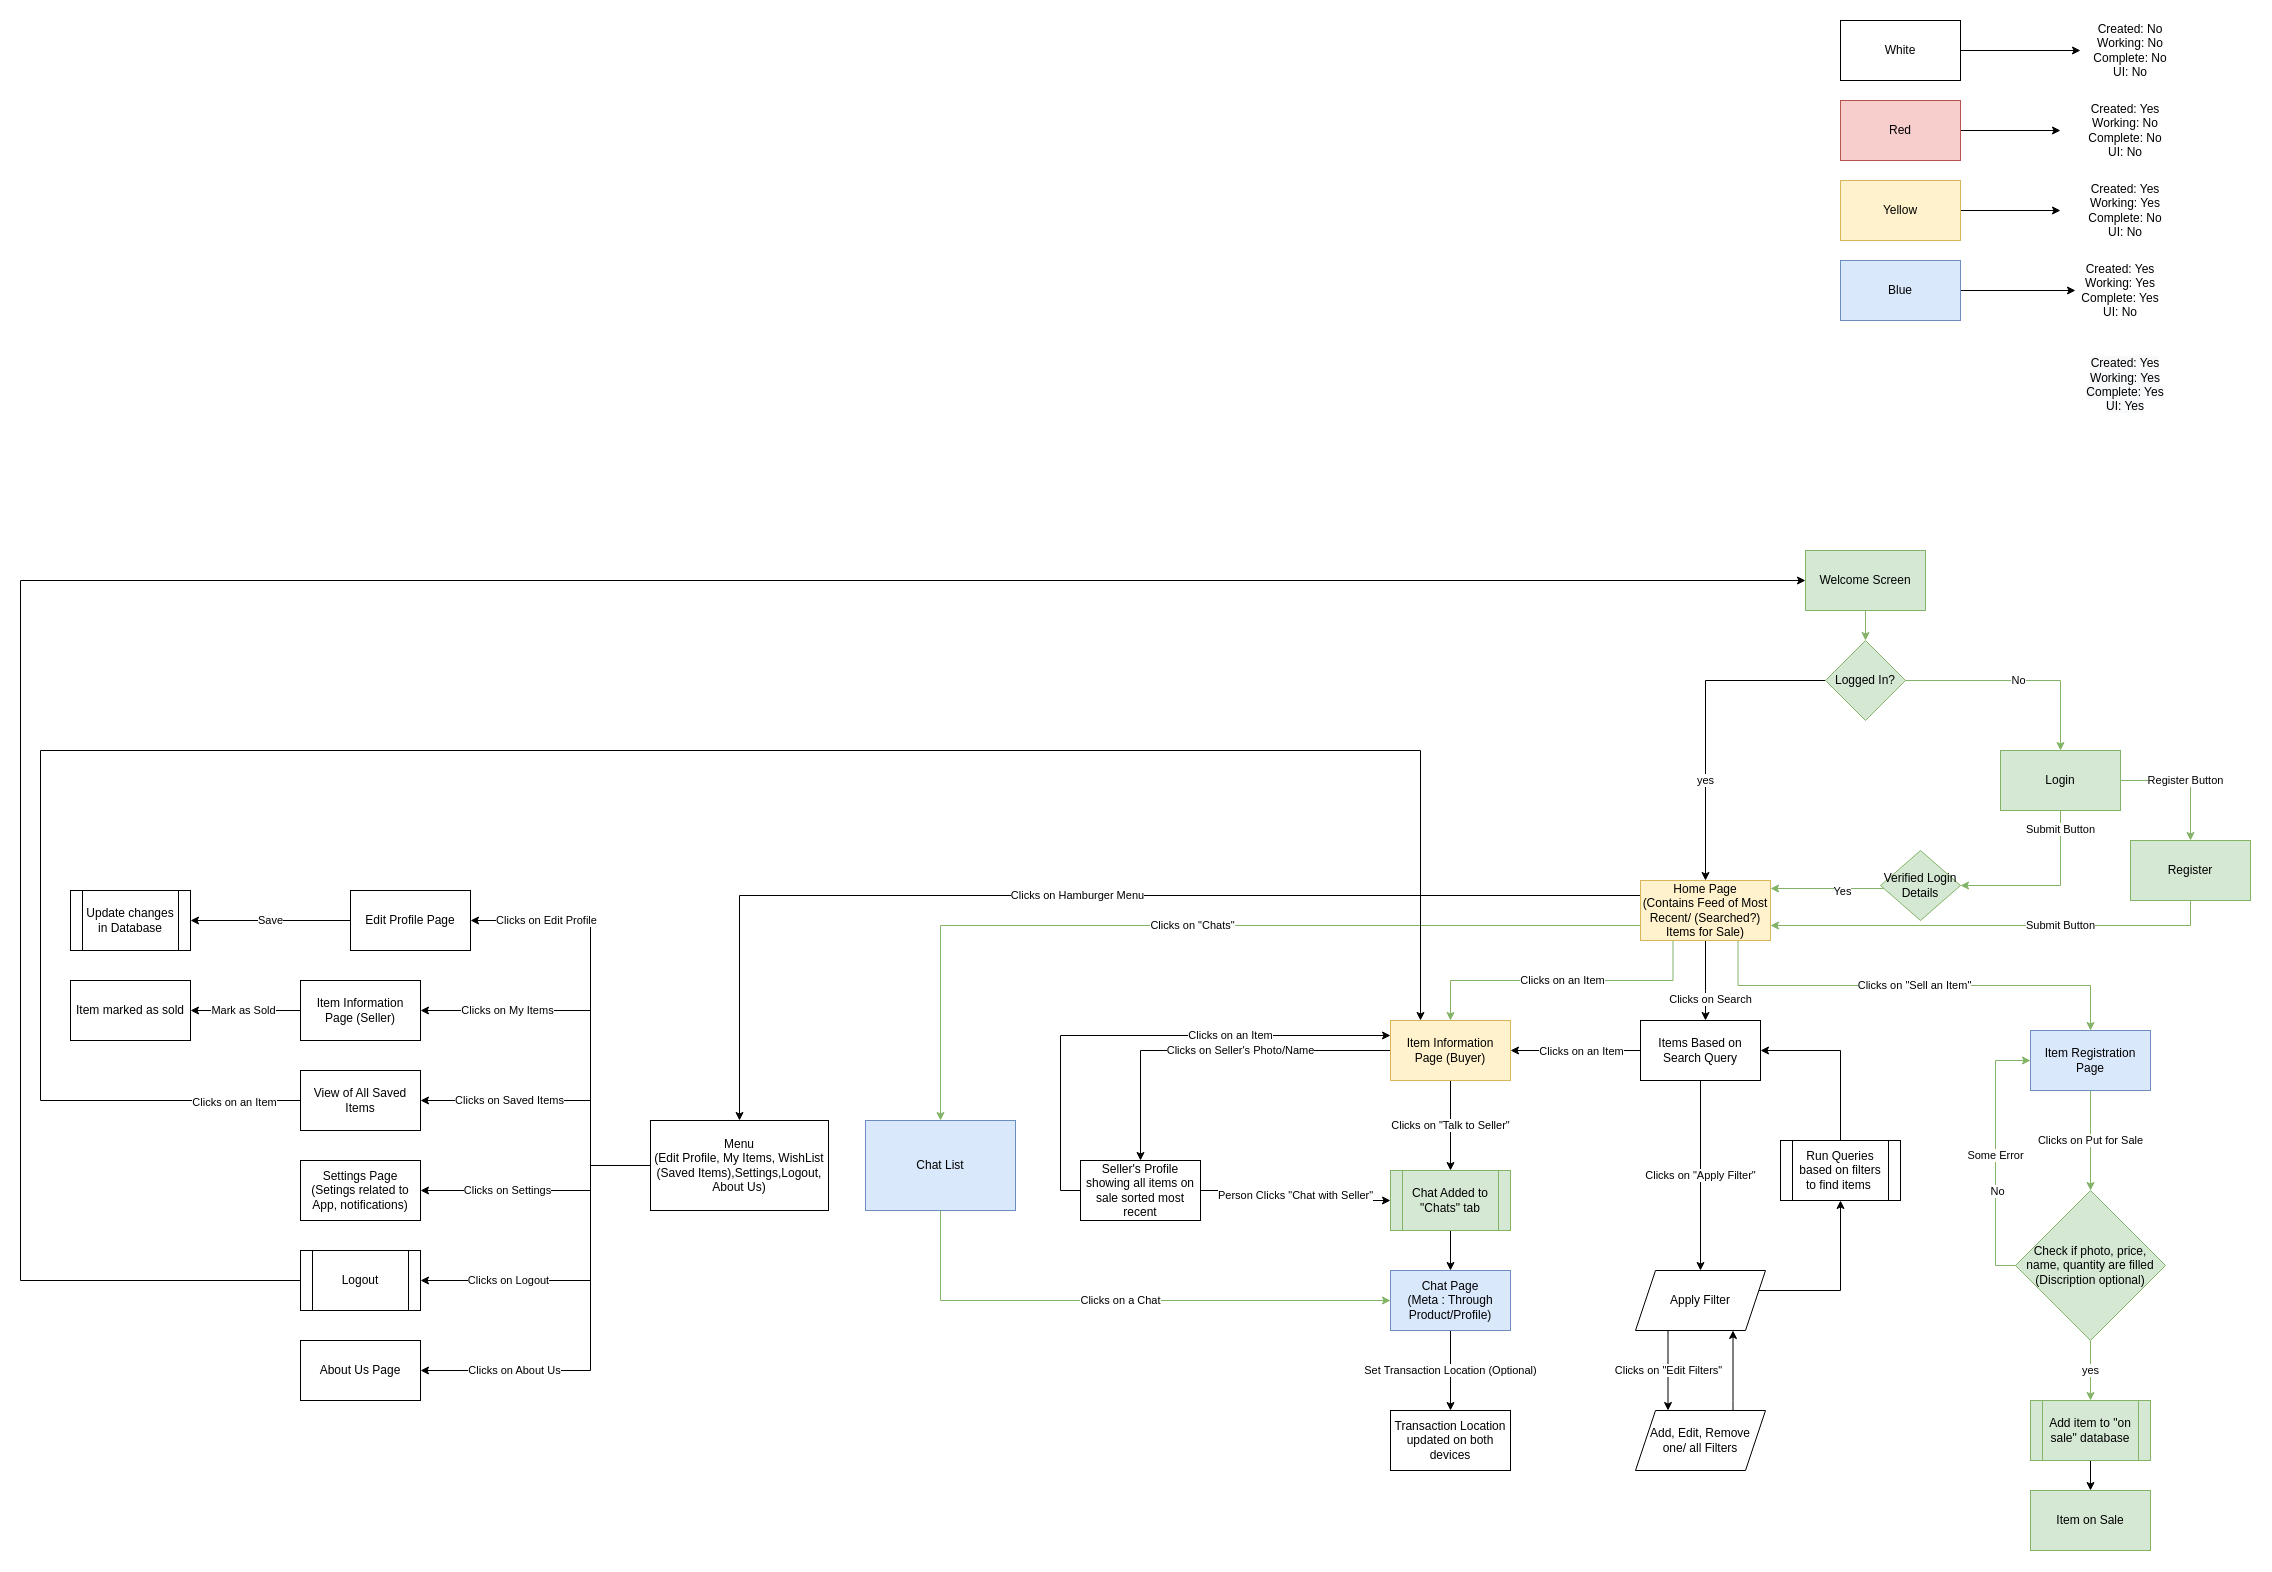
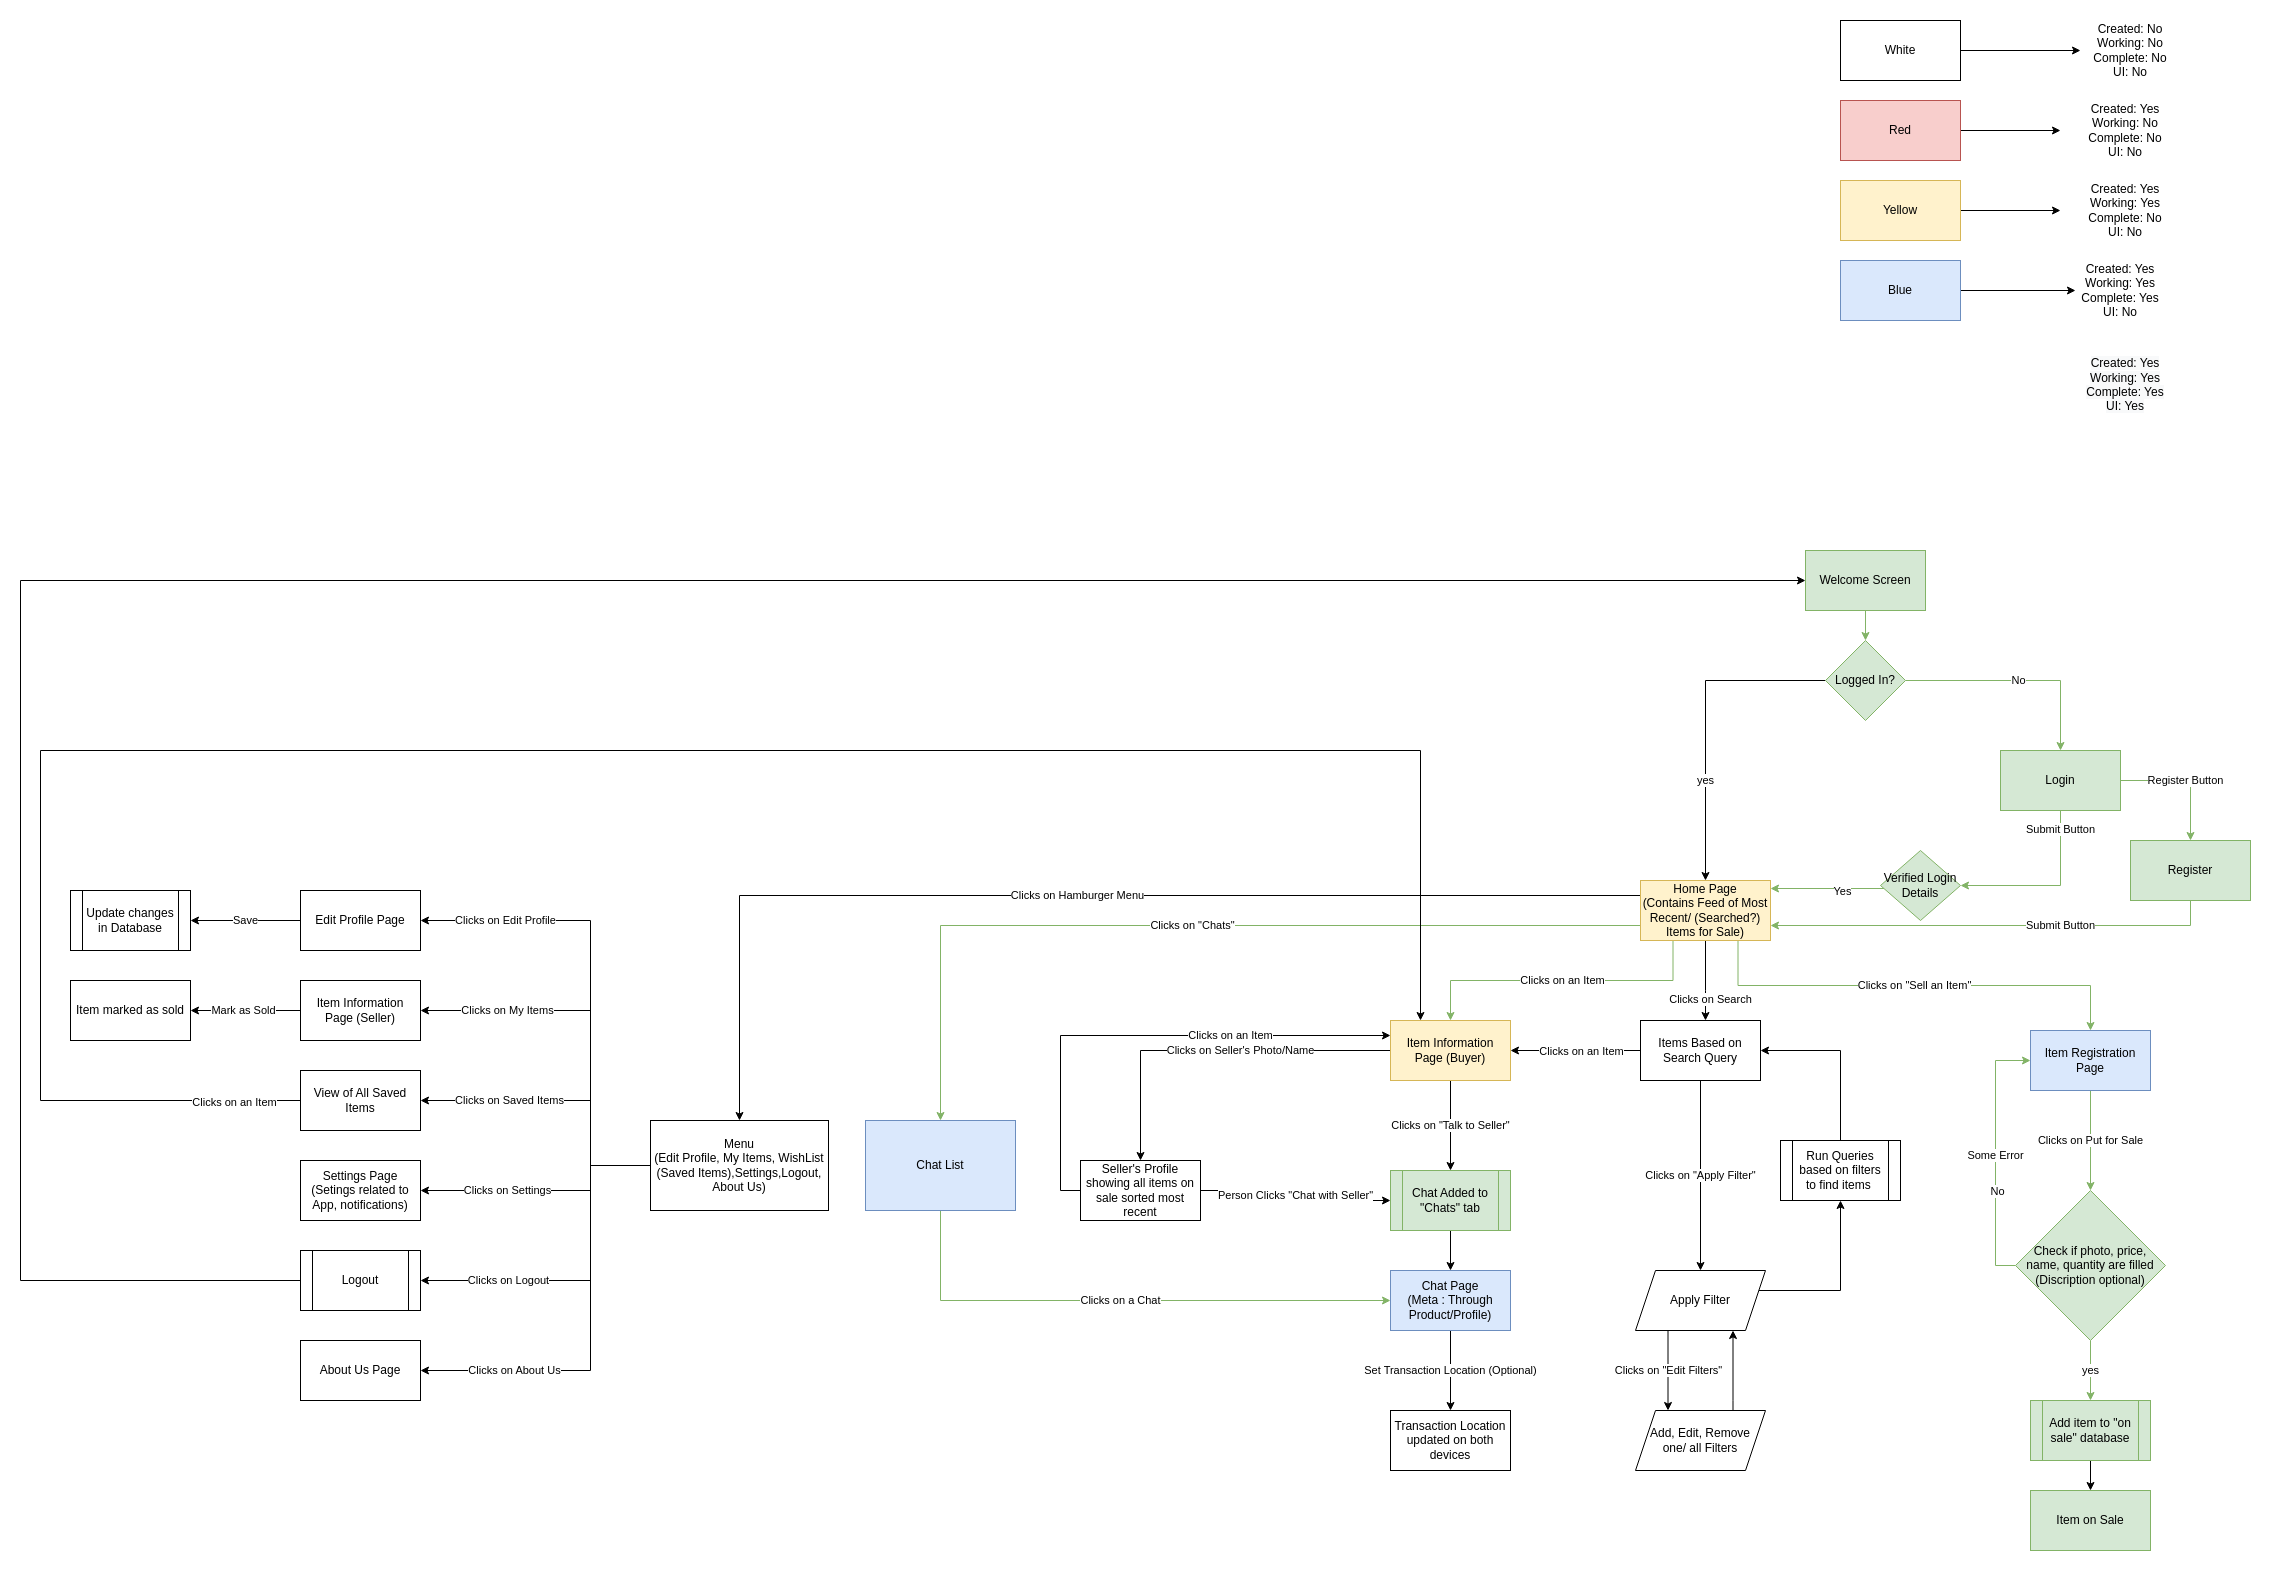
(411, 921) -> (361, 921)
